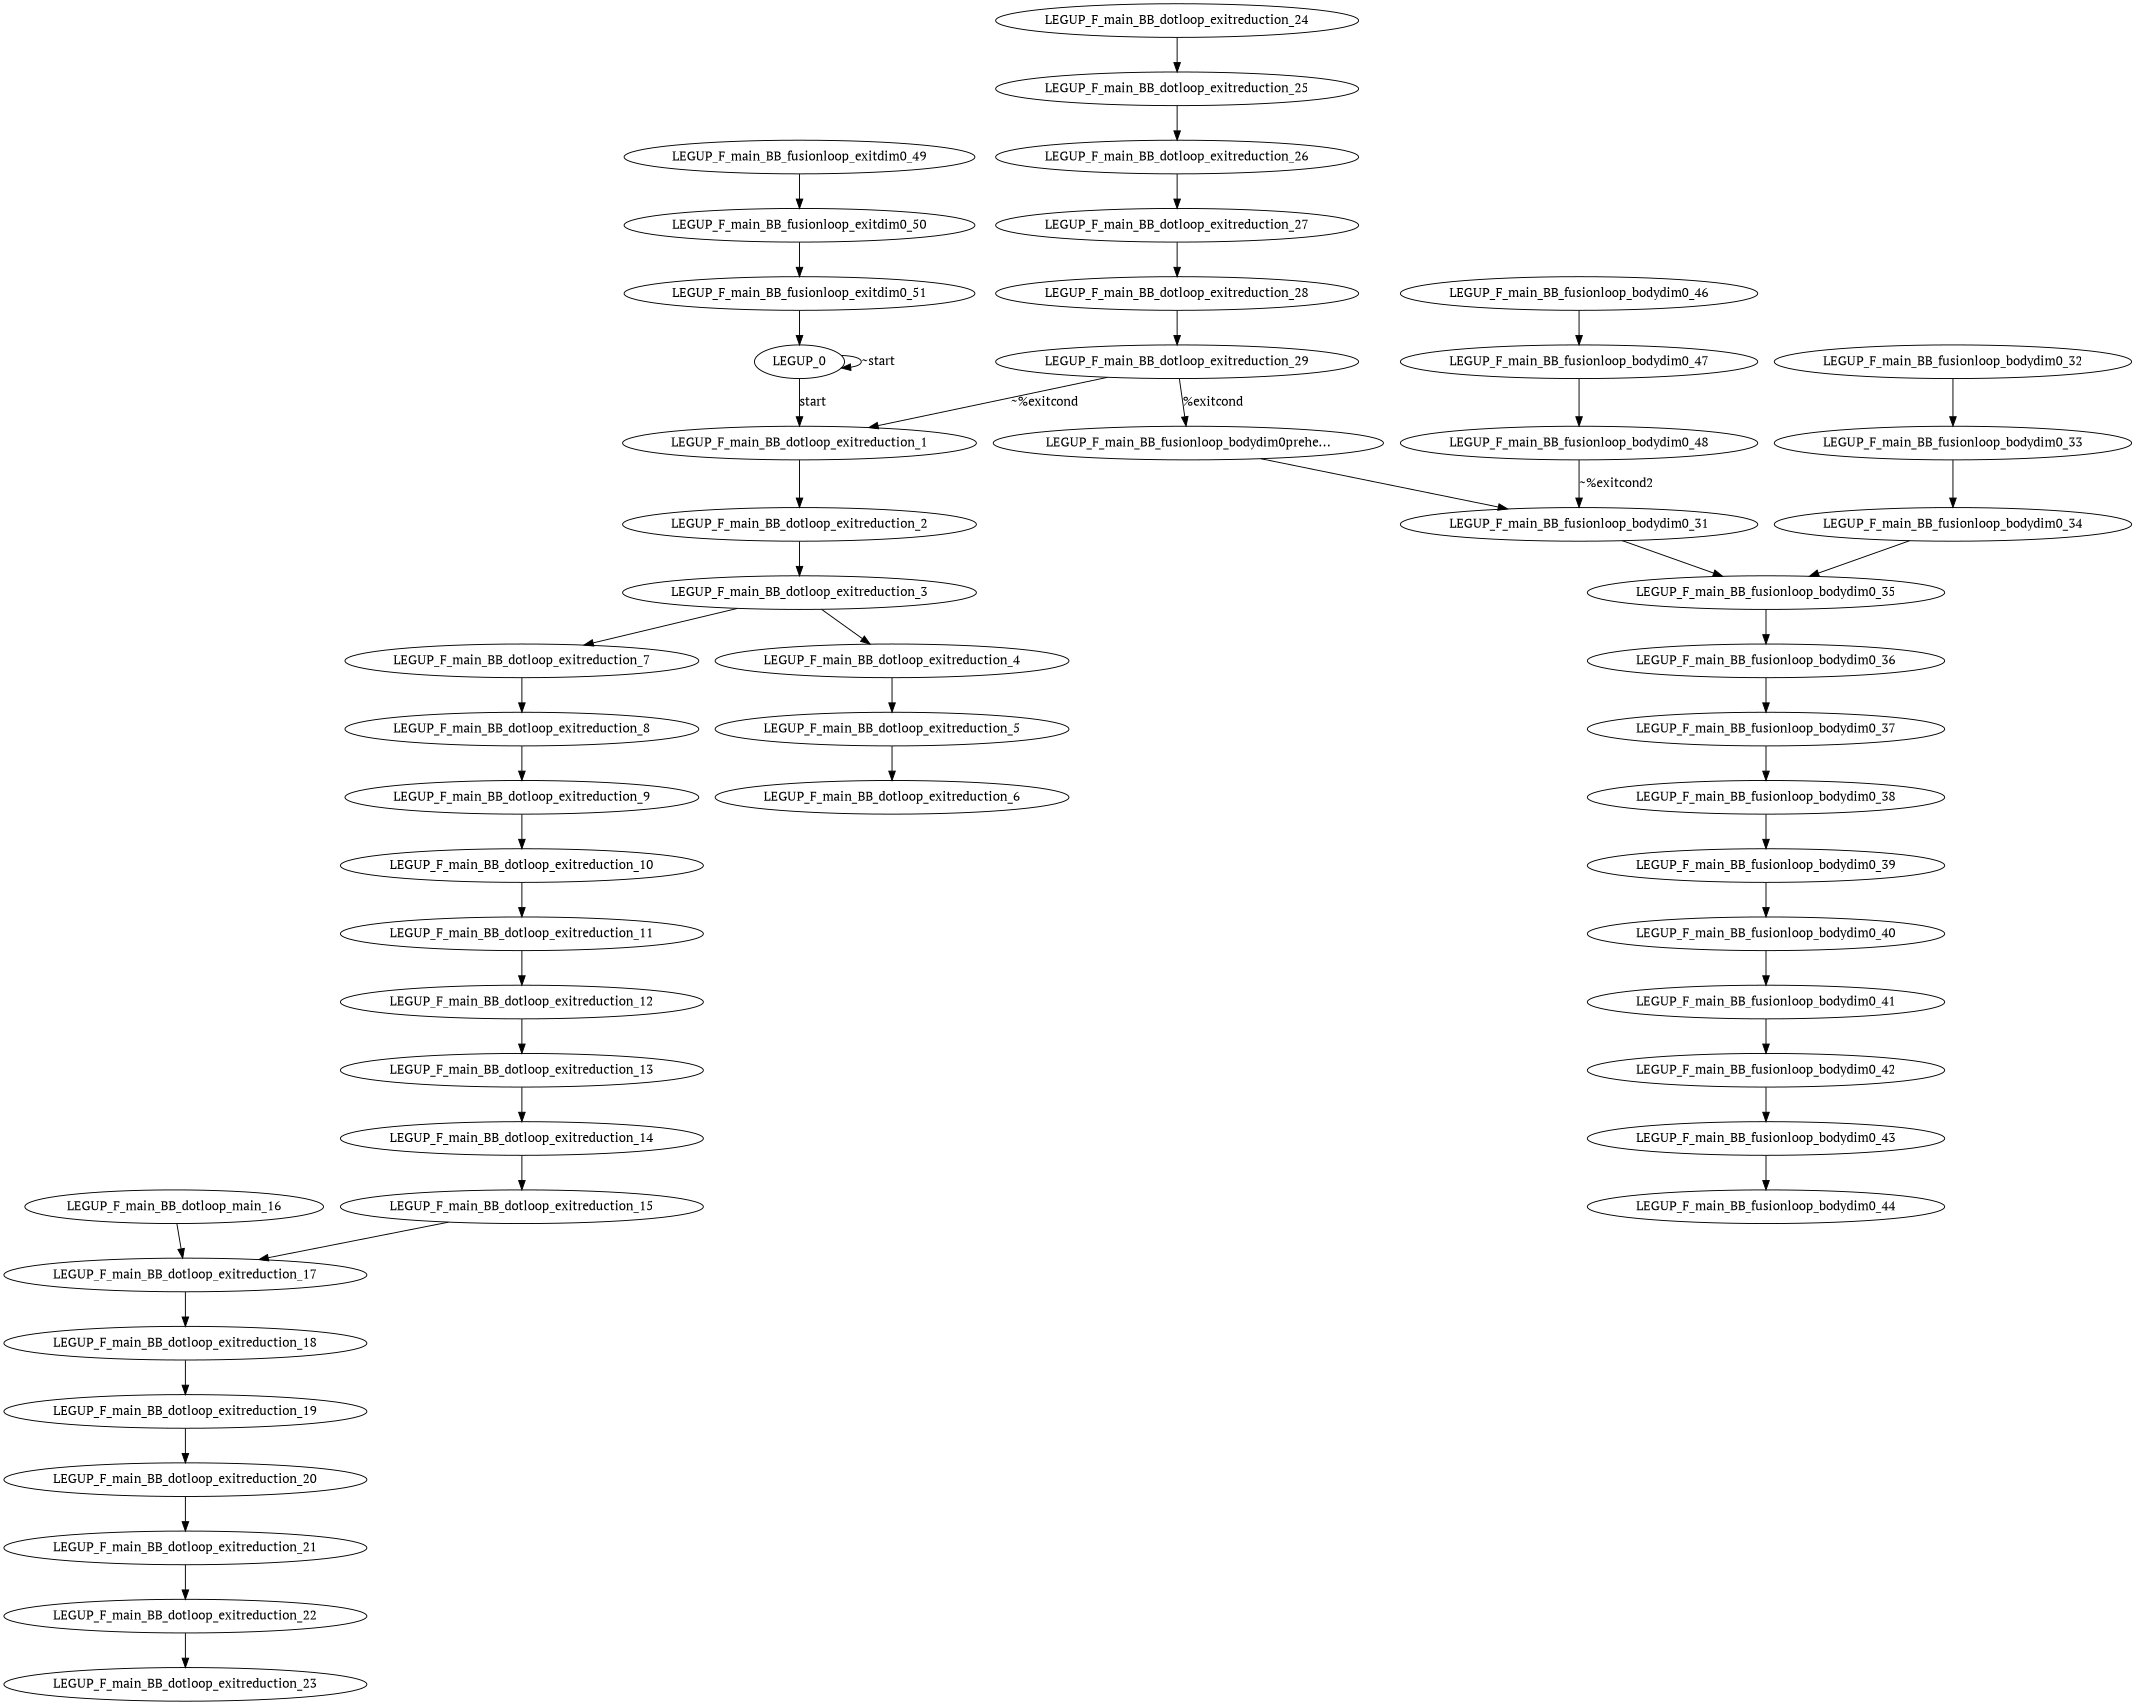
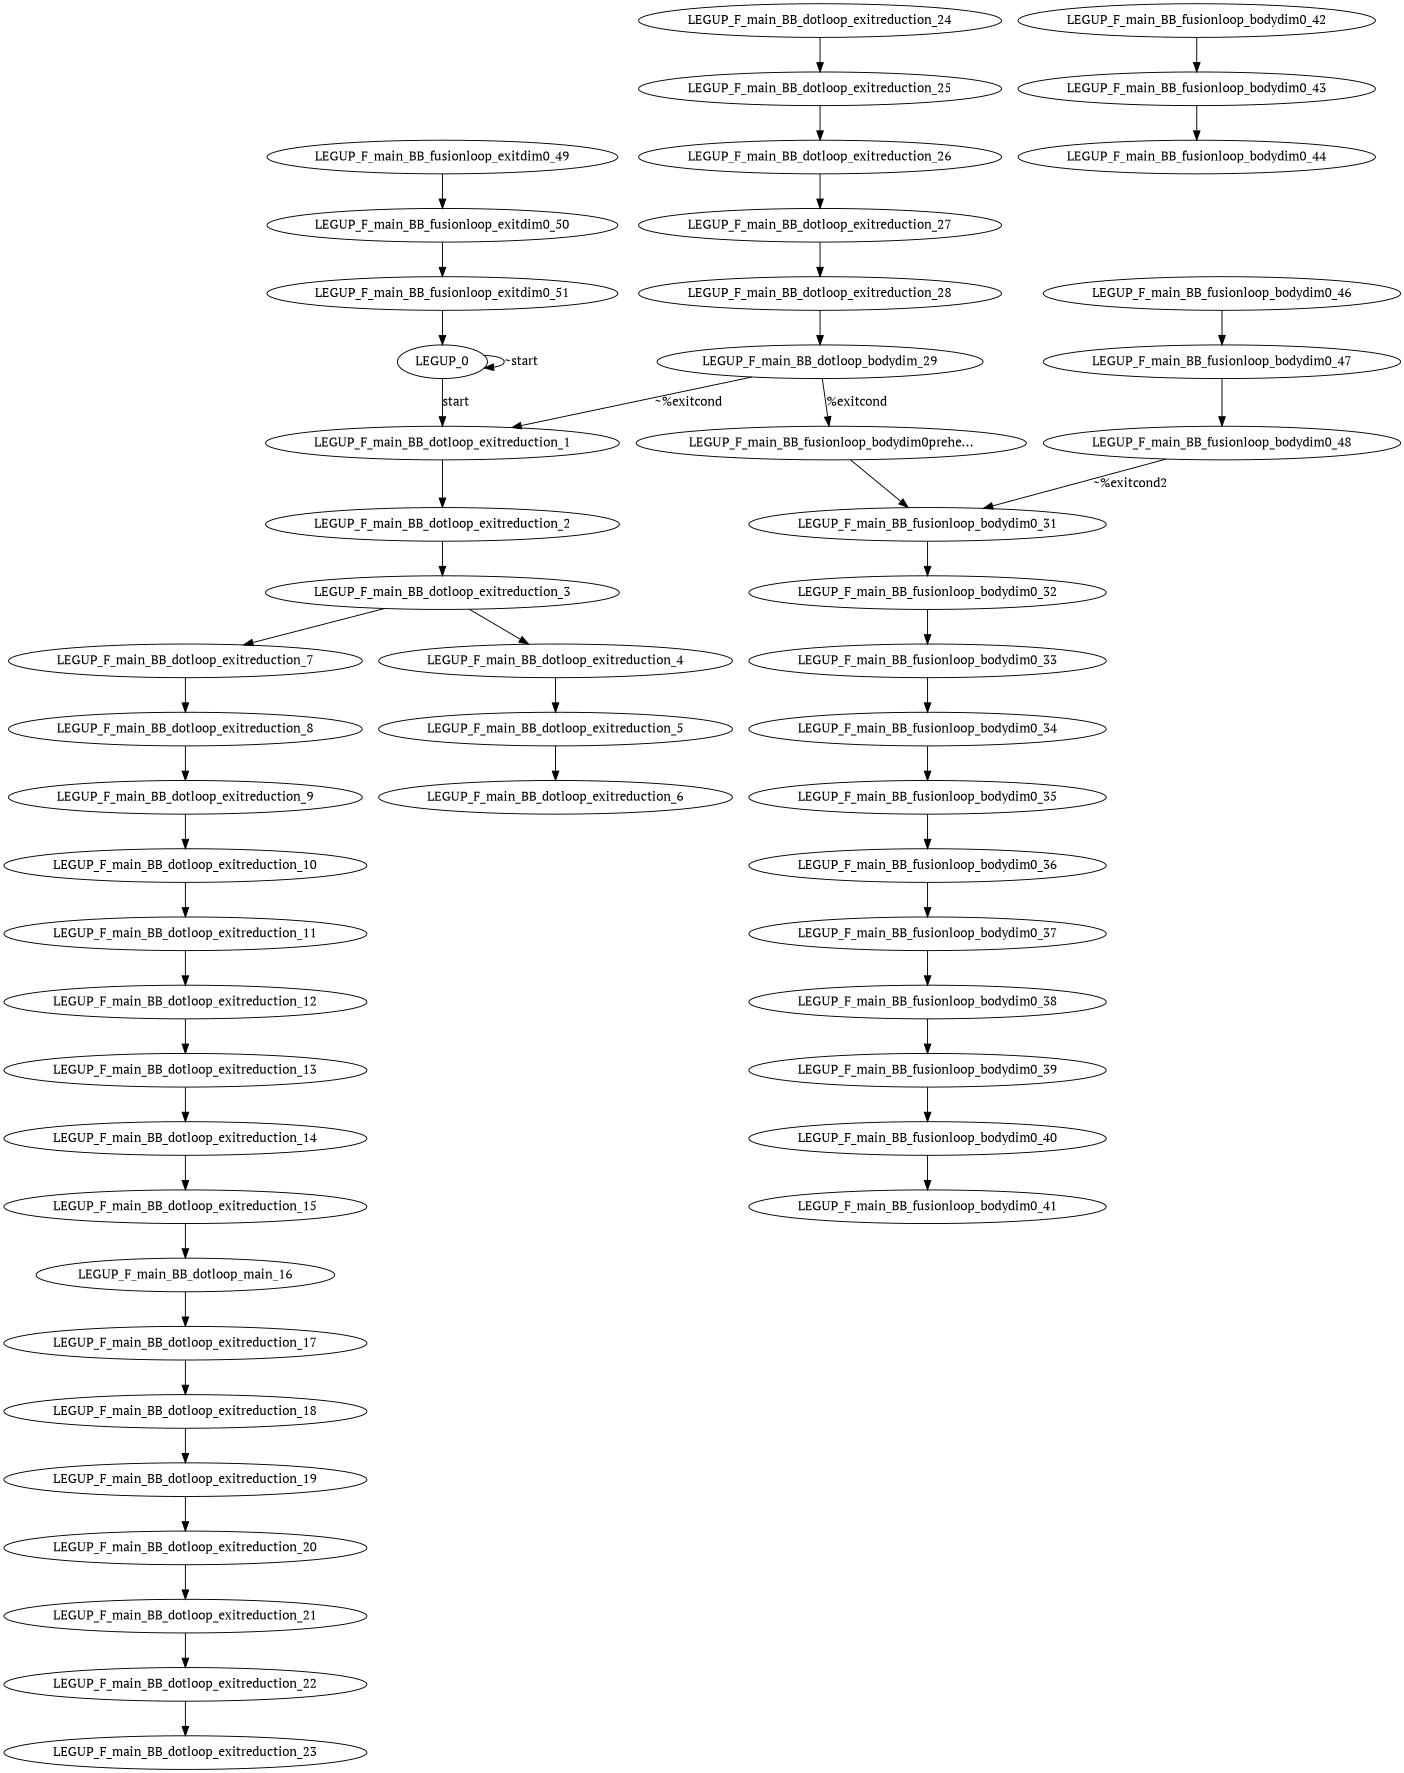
(1177, 362) -> (820, 362)
(1668, 557) -> (928, 554)
(1766, 1032) -> none
(358, 1240) -> (185, 1236)
